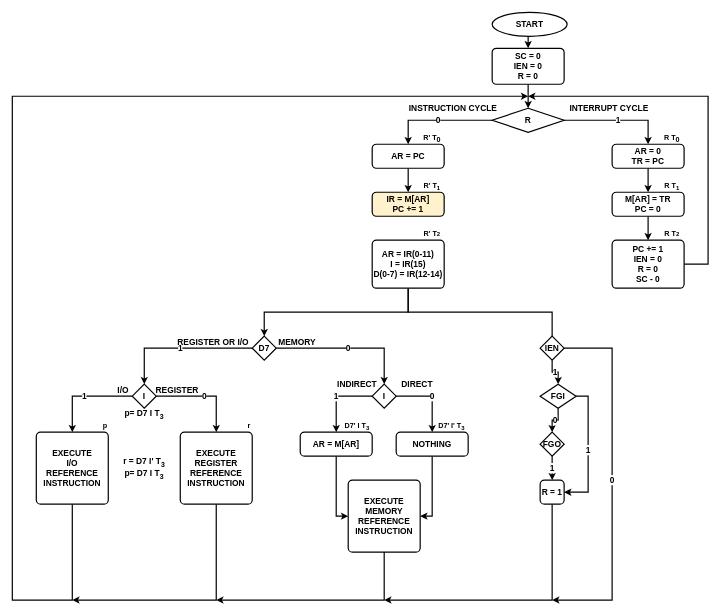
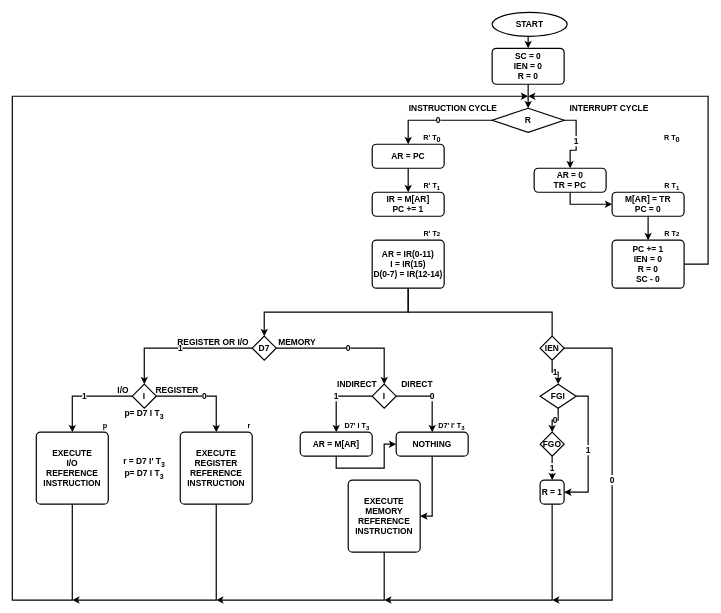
(648, 156) -> (570, 180)
(408, 204) -> (408, 204)
(336, 494) -> (374, 468)
